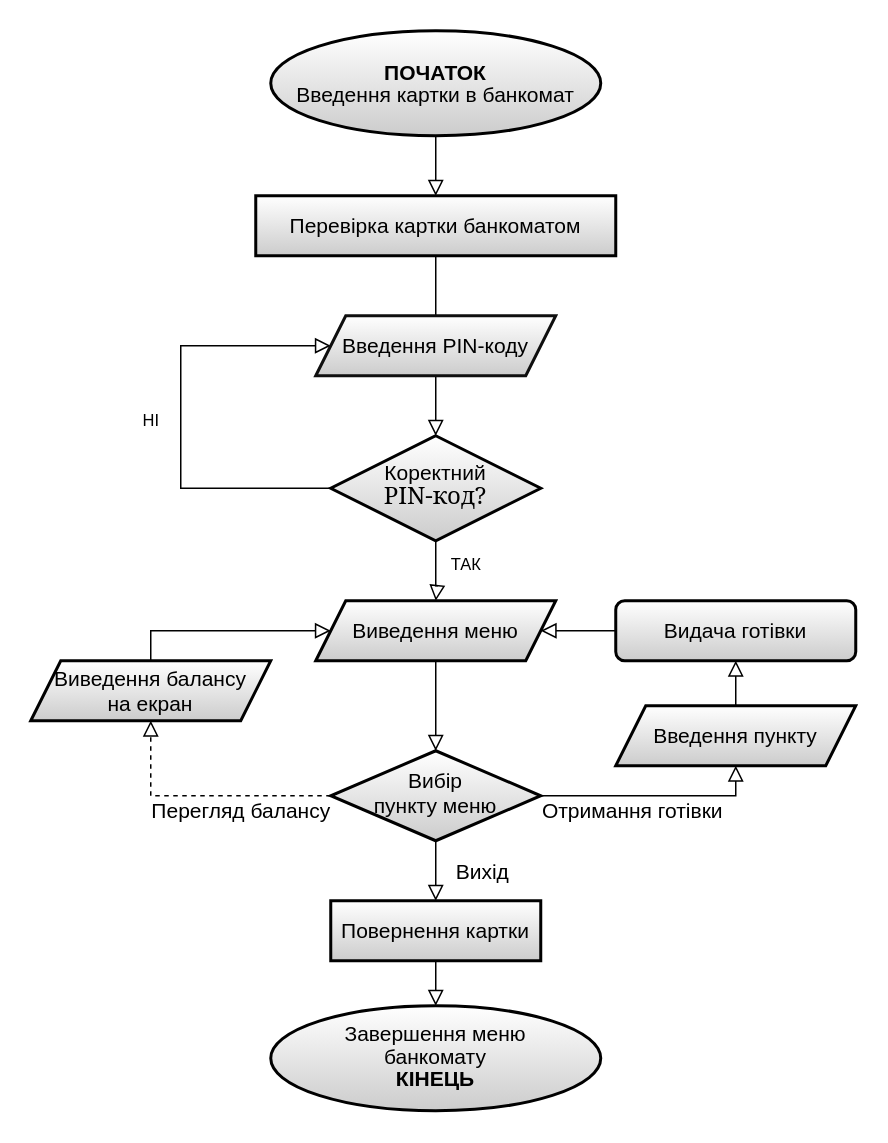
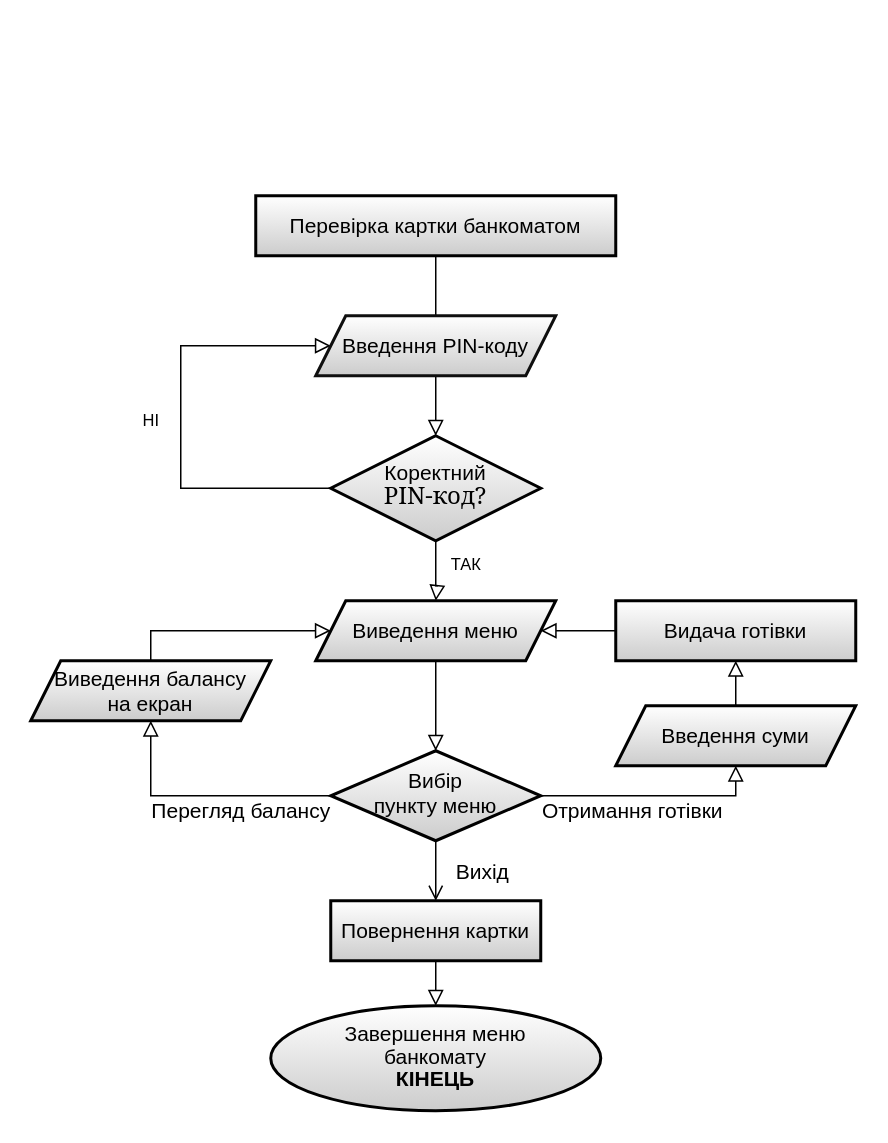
(436, 83) -> none
(436, 158) -> none
(736, 631) -> (736, 631)
(736, 736) -> (736, 736)
(212, 796) -> (212, 796)
(436, 885) -> (436, 890)
